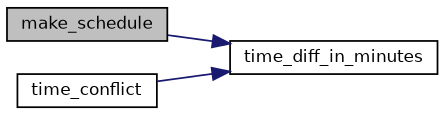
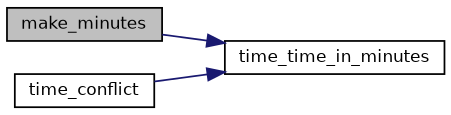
(87, 24) -> (85, 24)
(334, 58) -> (335, 58)
